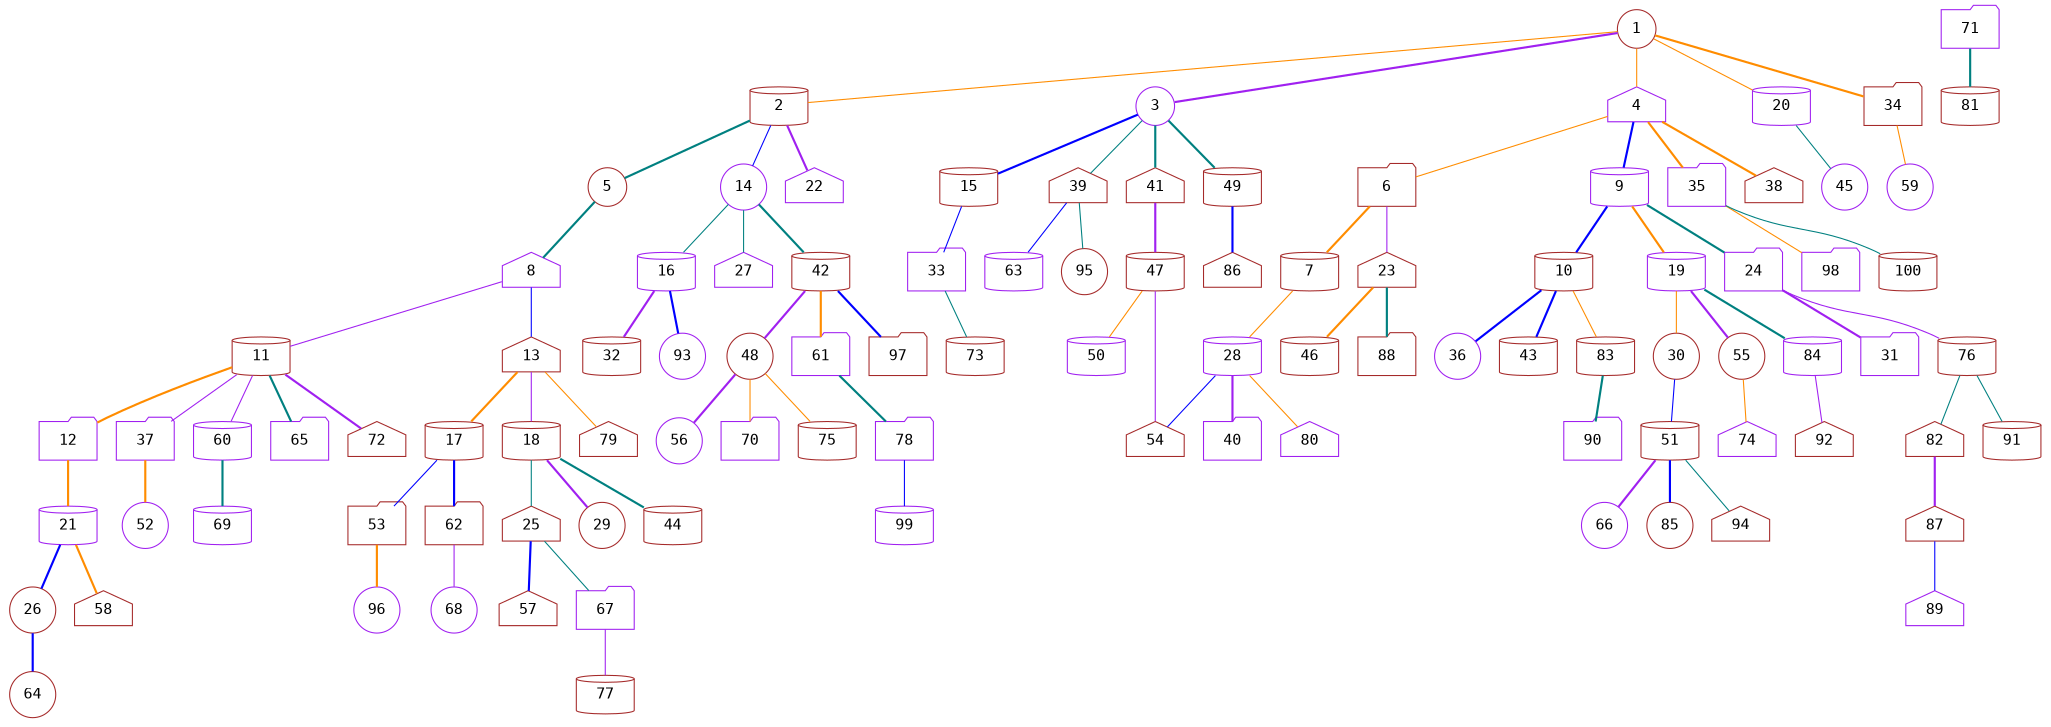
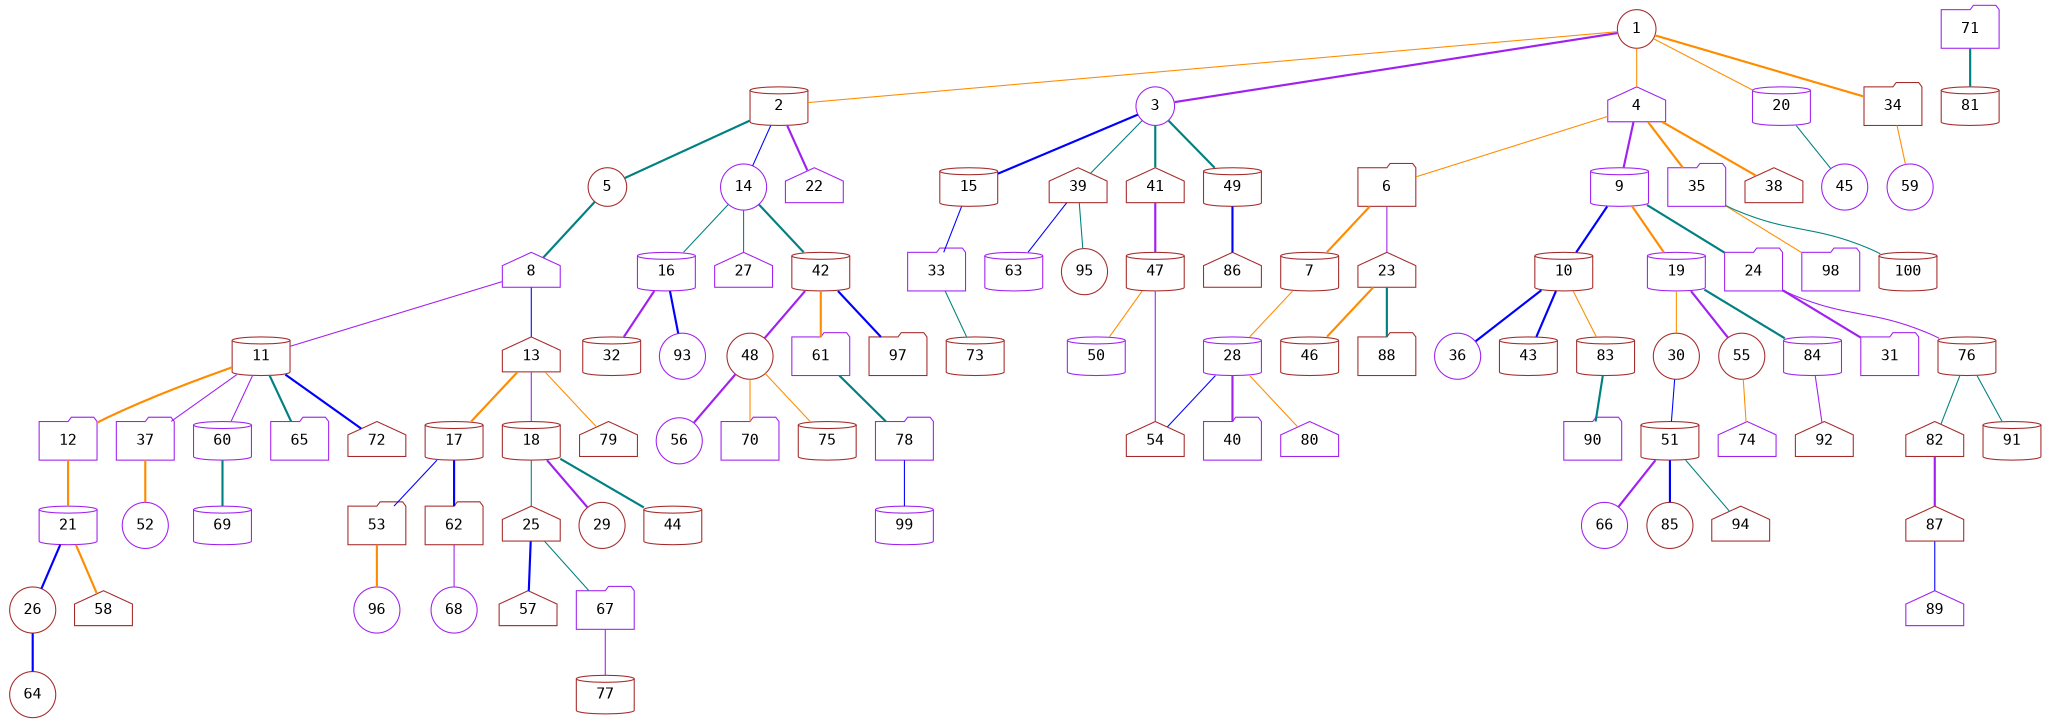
(1629, 145) -> (1629, 145)
(323, 402) -> (323, 402)
